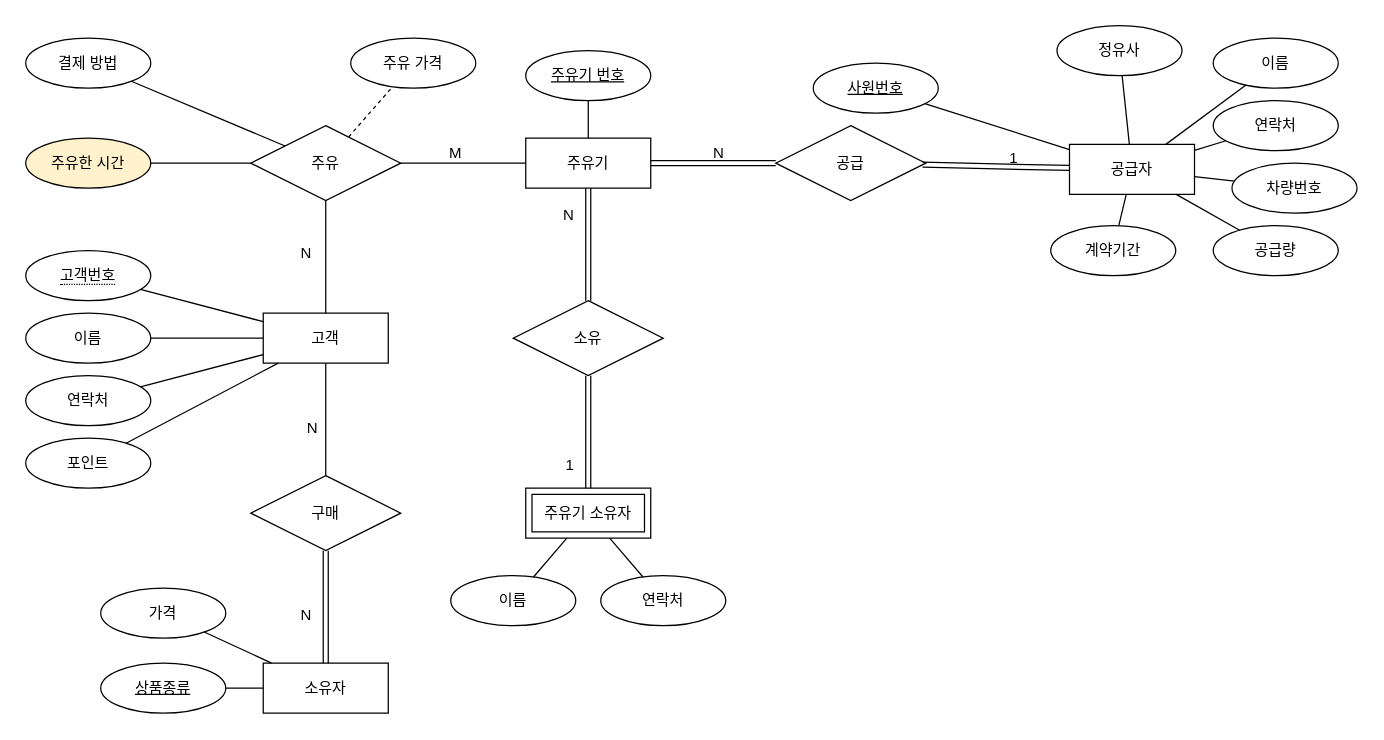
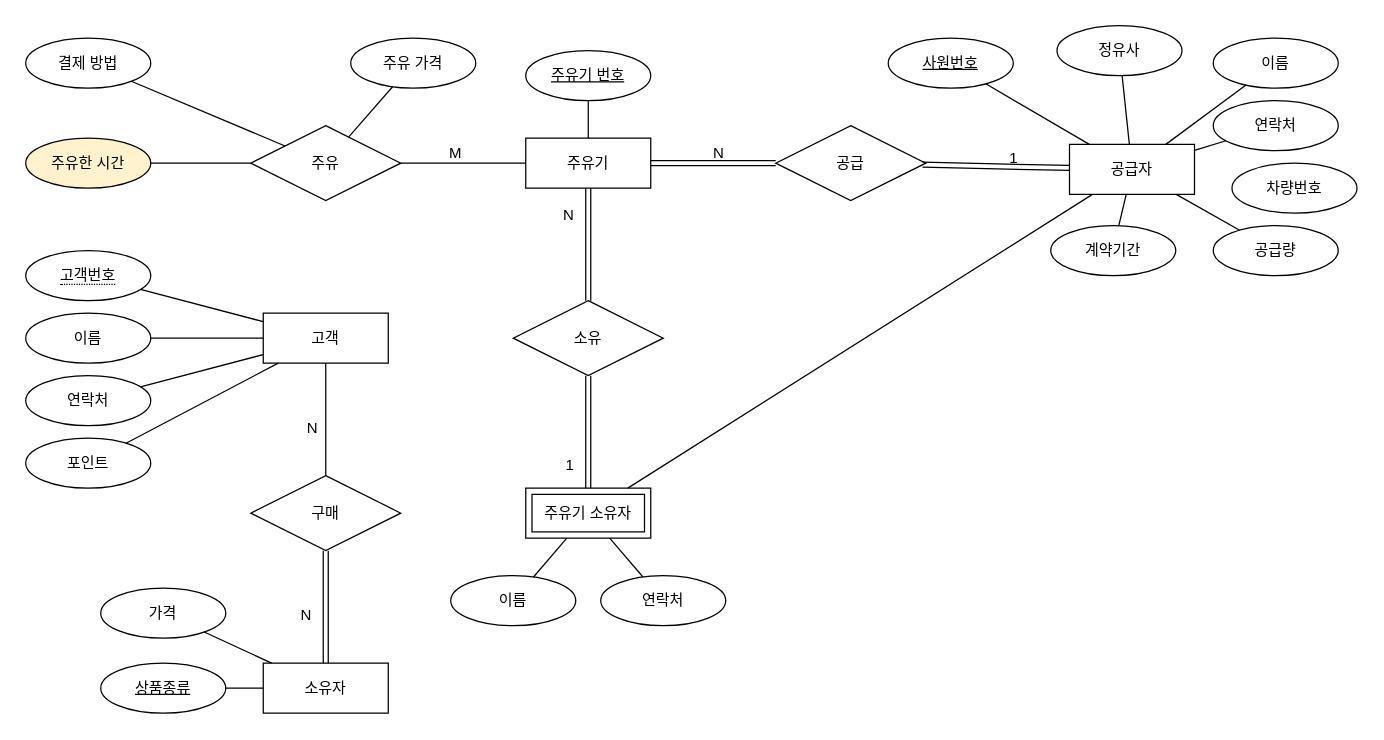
(876, 88) -> (951, 63)
(371, 111) -> (371, 111)
(1214, 179) -> (860, 341)
(326, 257) -> none
